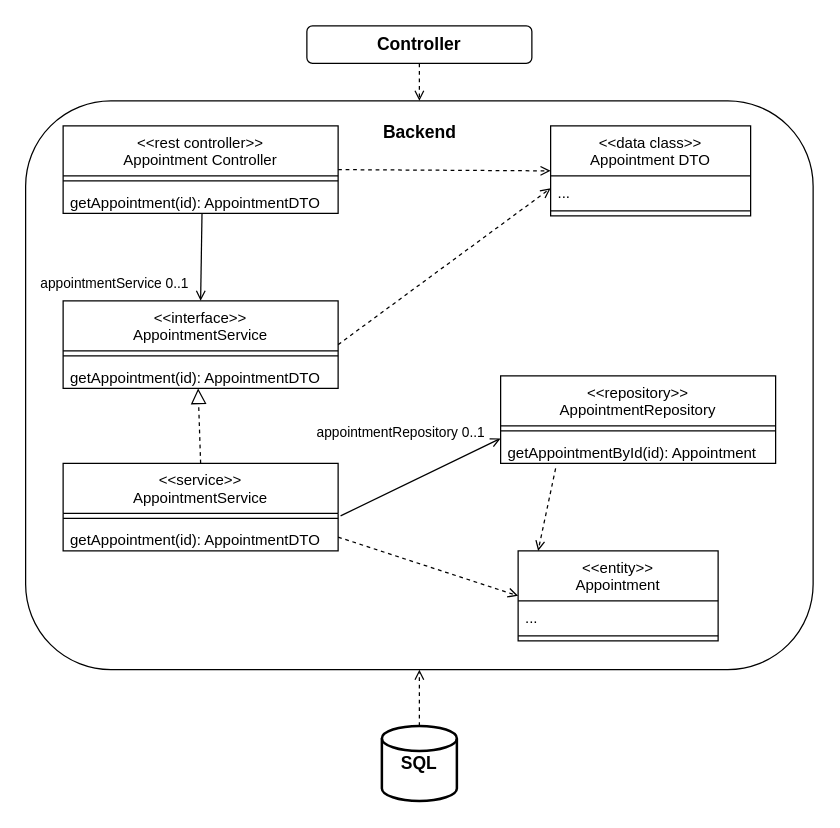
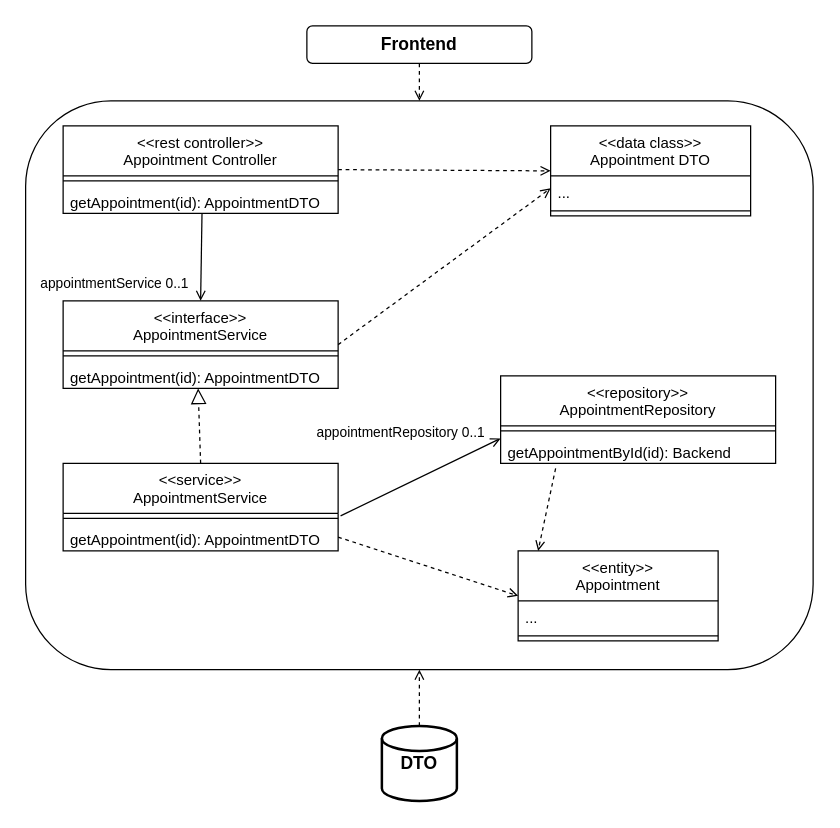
(419, 44) -> (419, 44)
(419, 132) -> none
(645, 453) -> (630, 453)
(419, 763) -> (419, 763)
